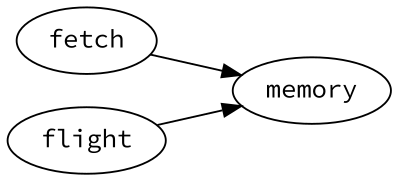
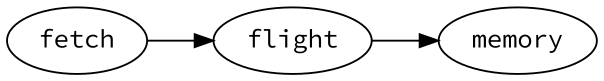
(186, 63) -> (171, 41)
